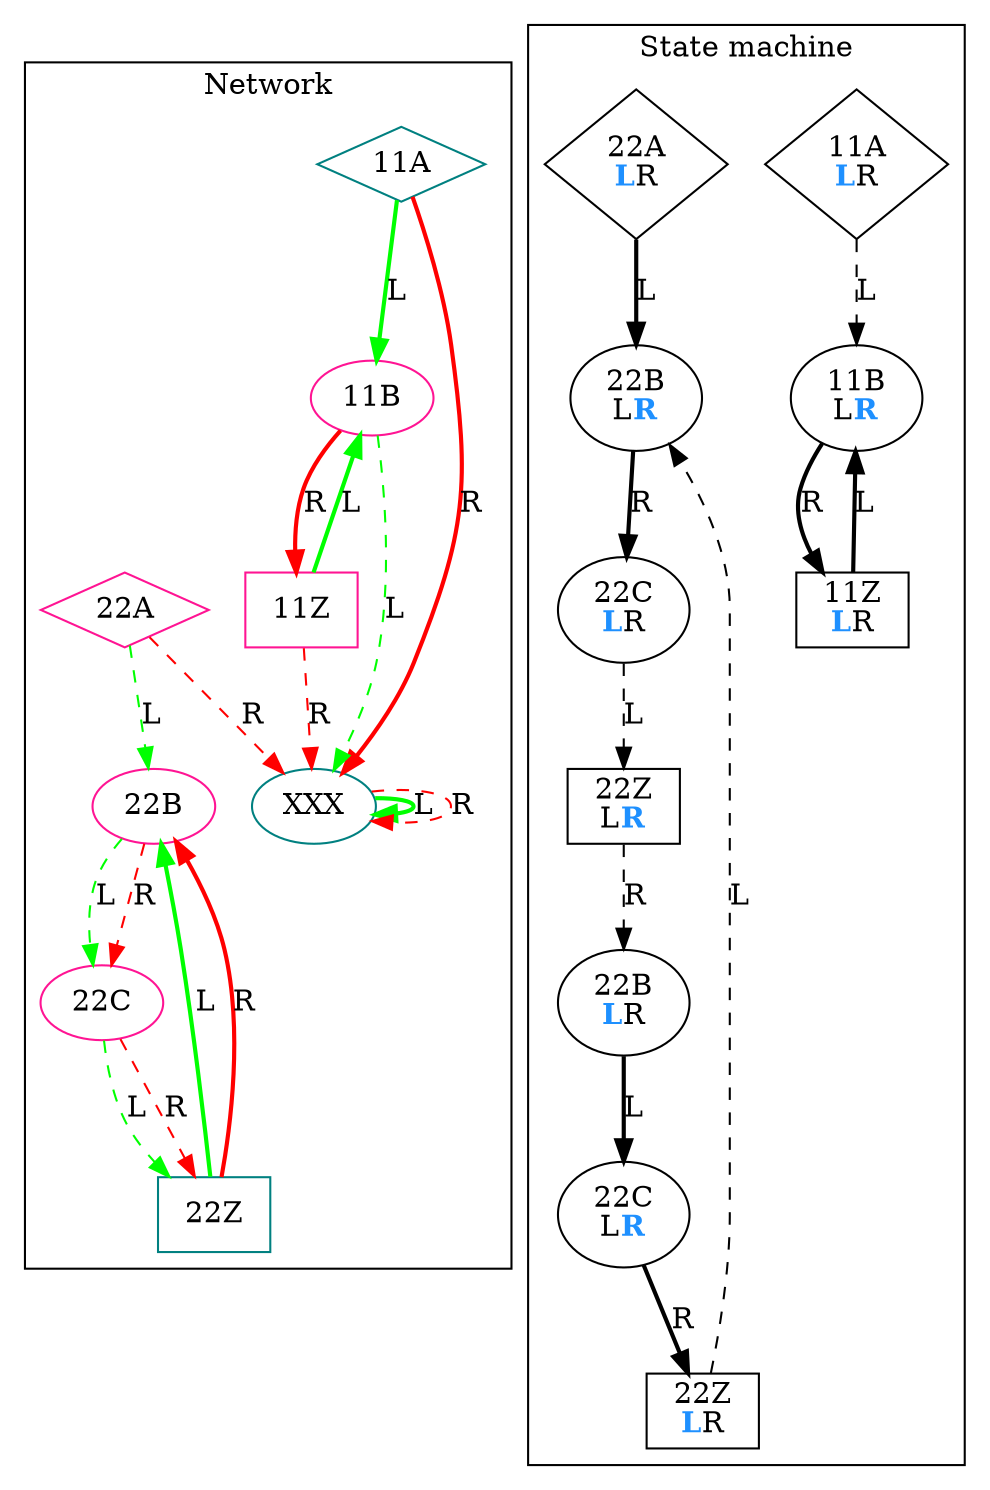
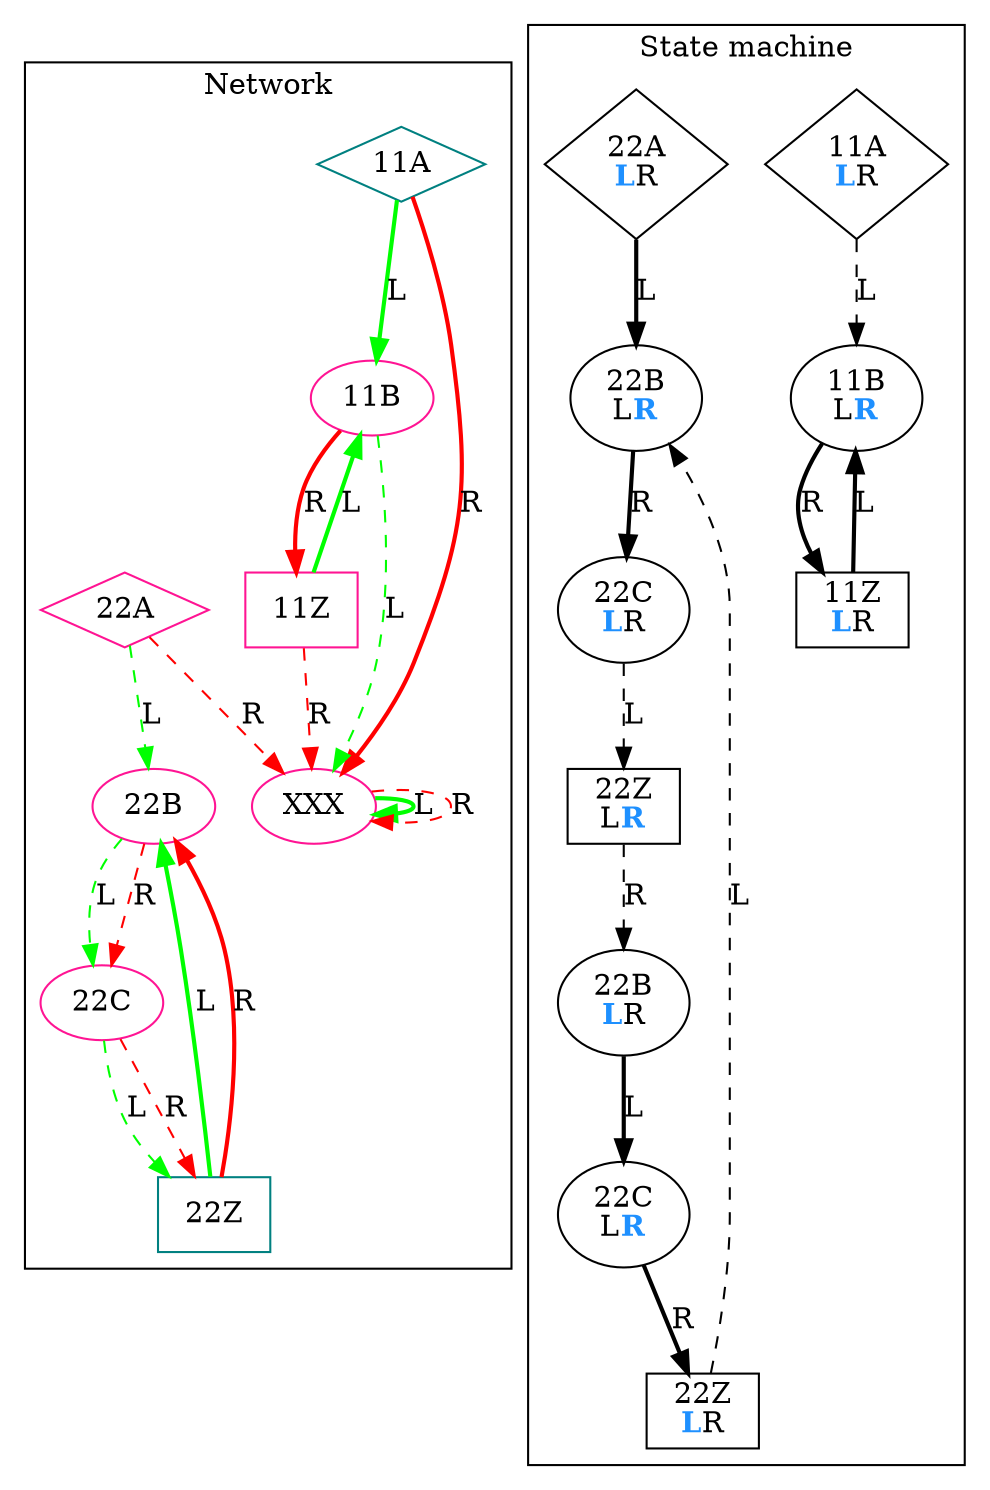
(314, 806) -> (314, 806)
